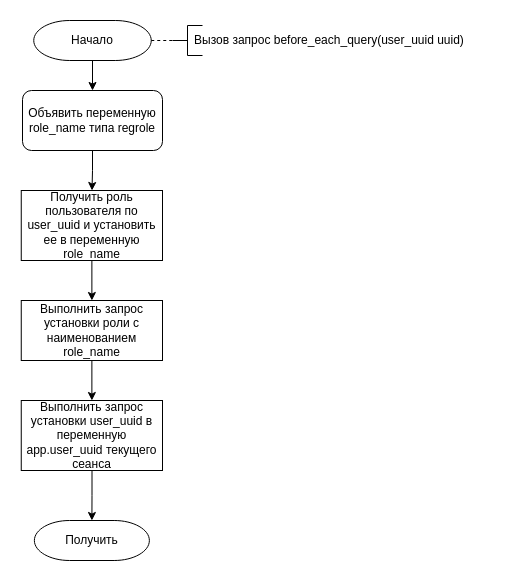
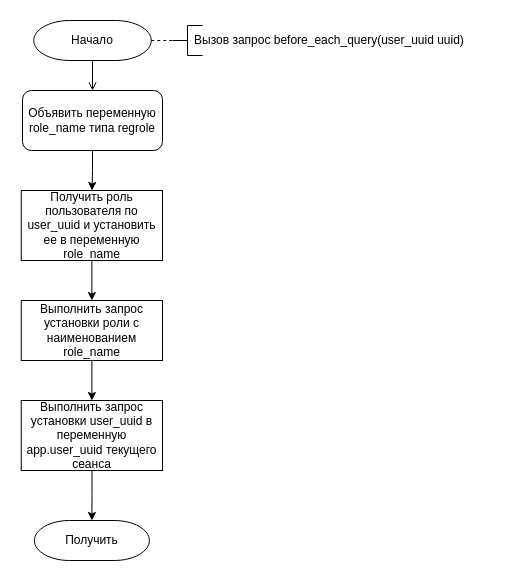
(93, 82) -> (93, 84)
